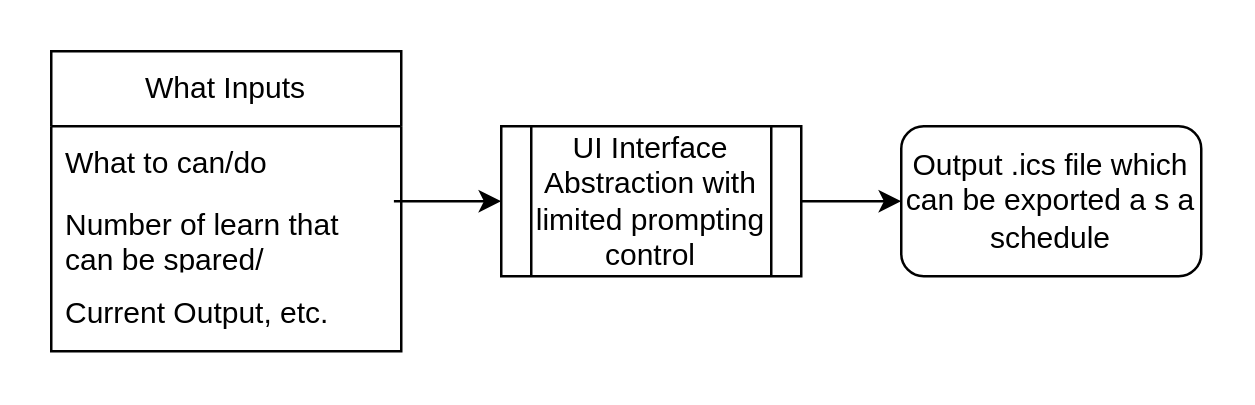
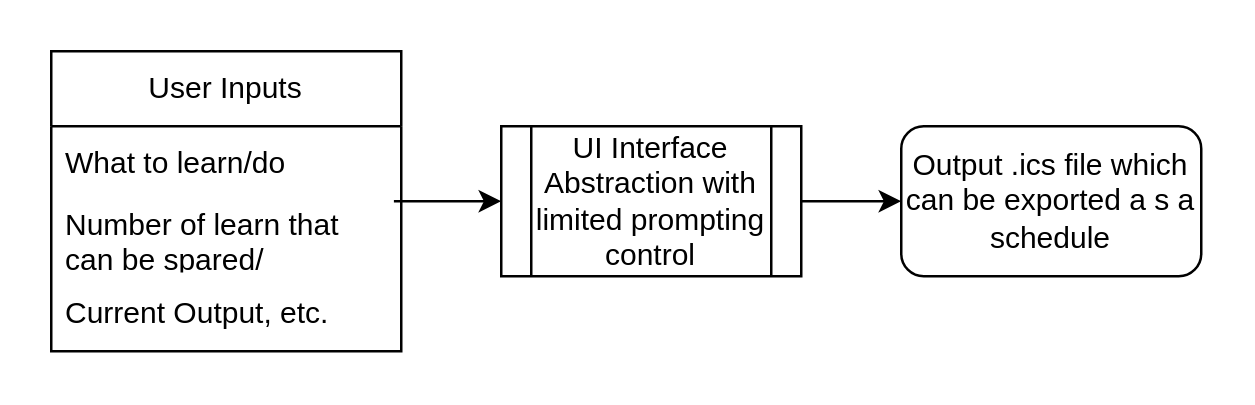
(226, 89) -> (226, 89)
(176, 164) -> (189, 164)
